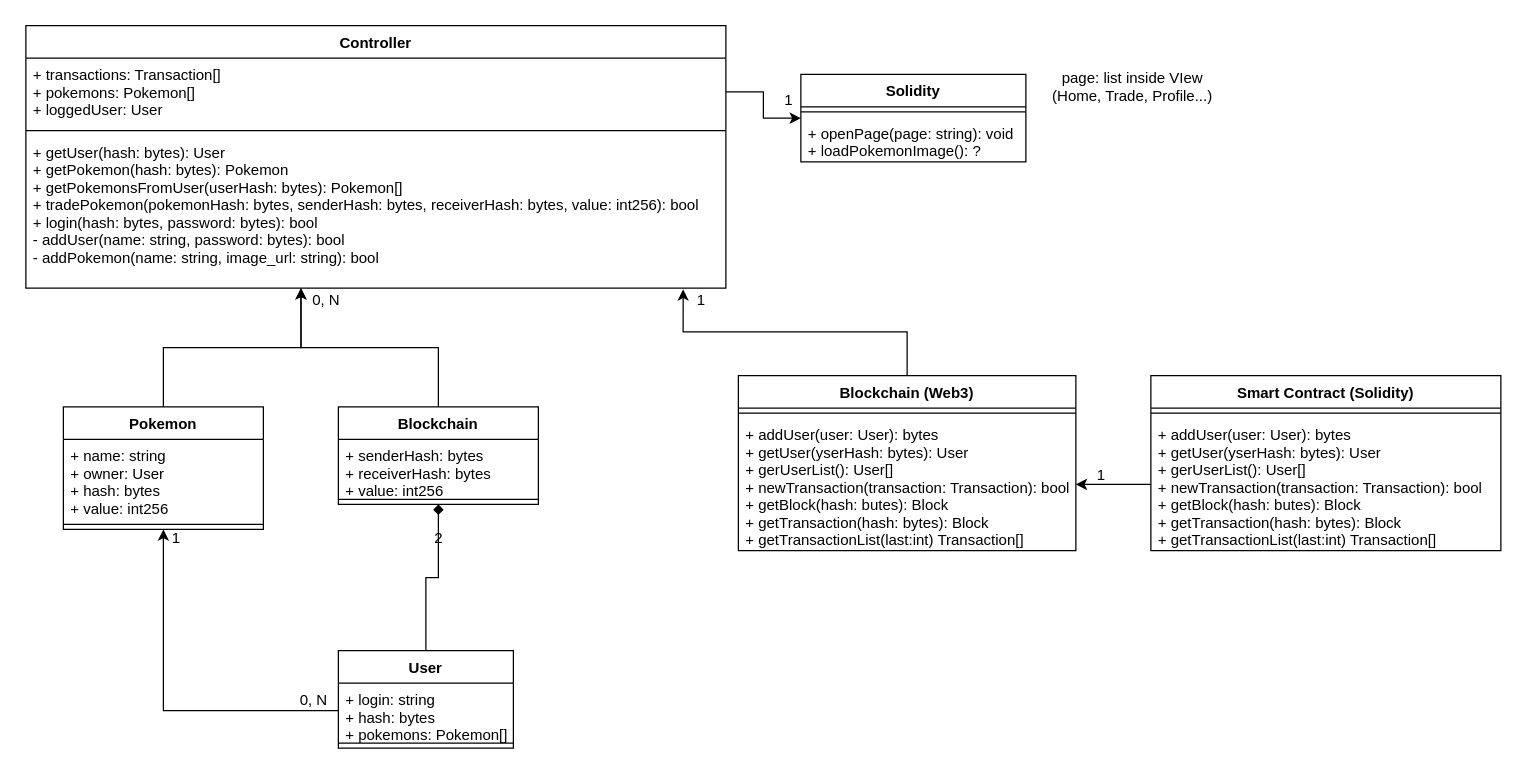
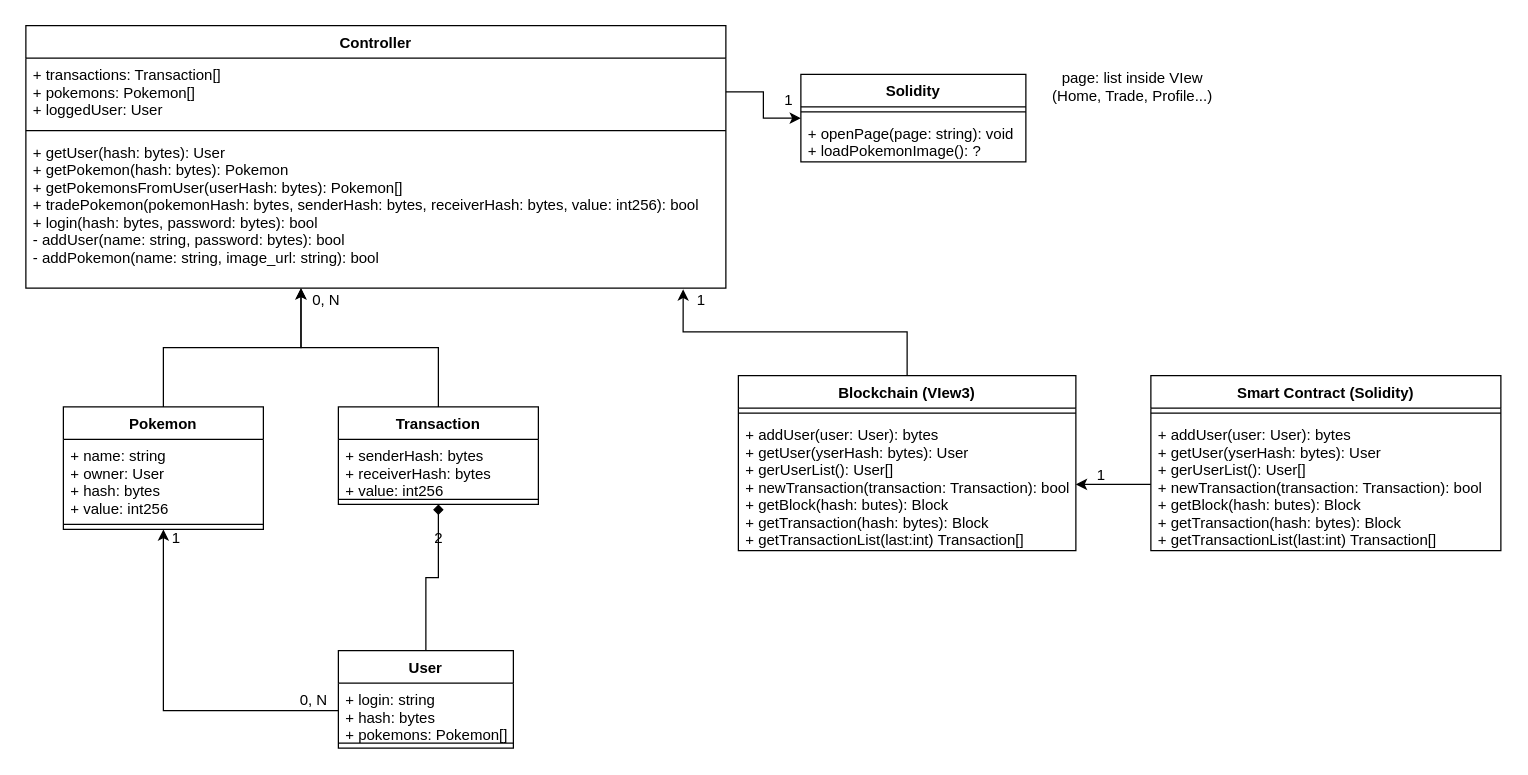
(906, 393) -> (906, 393)
(438, 424) -> (438, 424)
